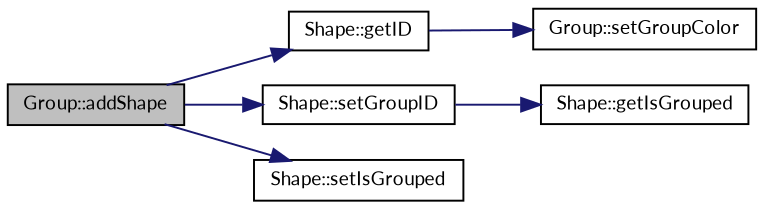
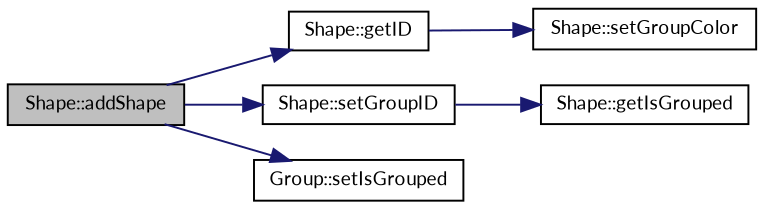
(645, 29) -> (645, 29)
(96, 105) -> (96, 105)
(359, 180) -> (359, 180)
